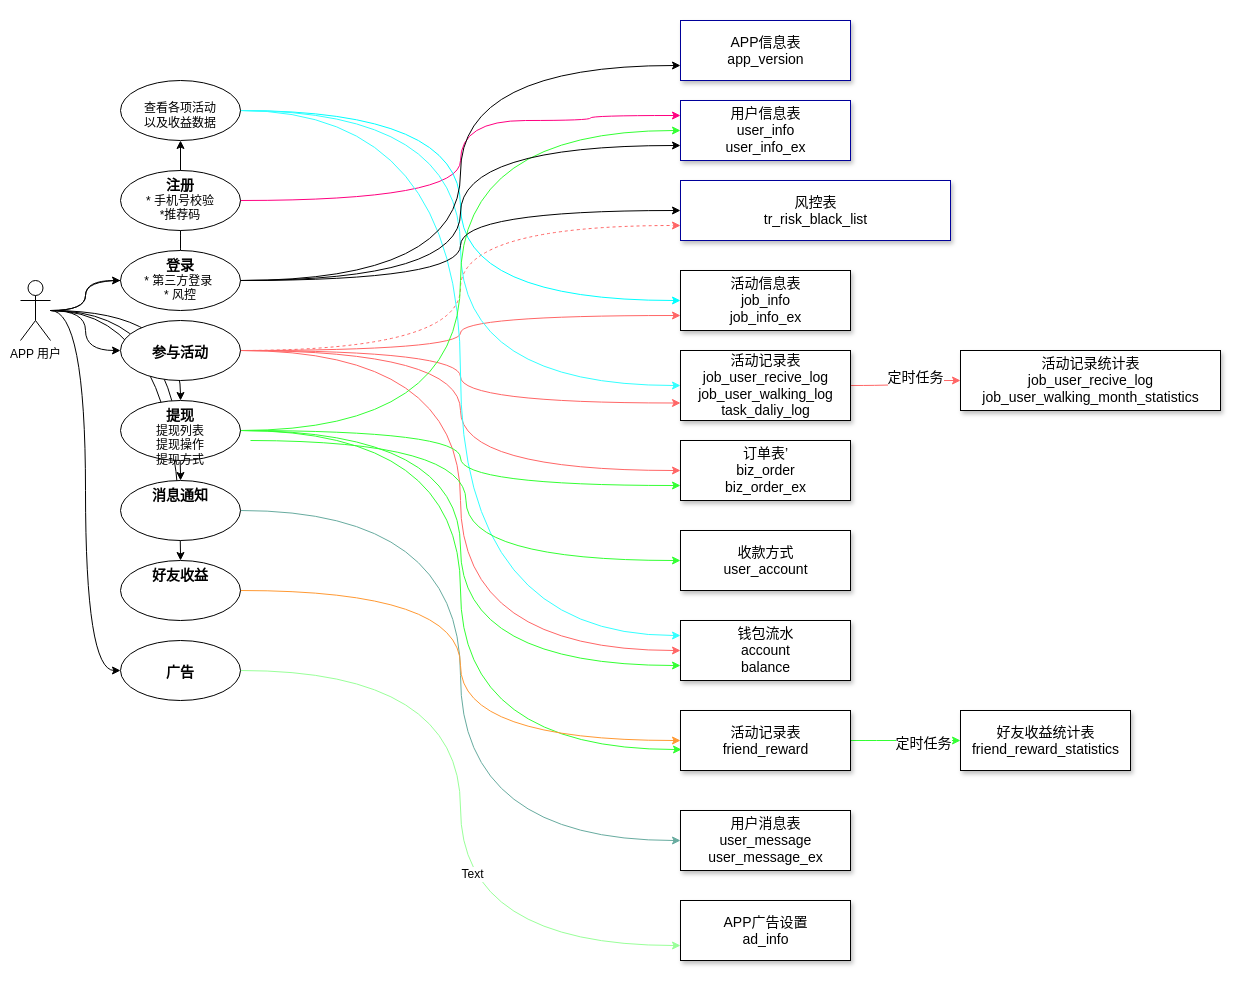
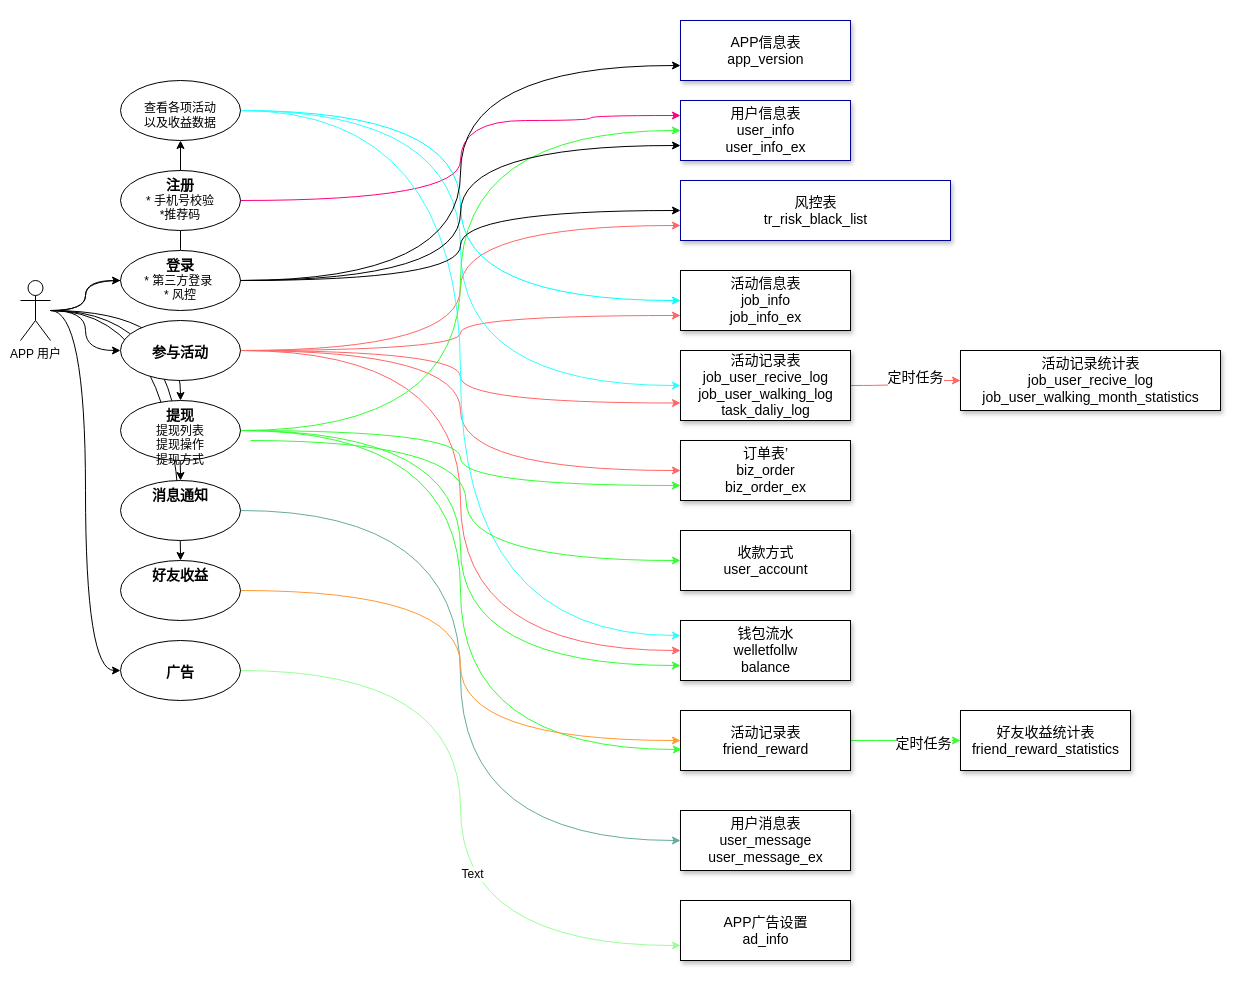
(558, 232) -> (558, 232)
(766, 651) -> (766, 651)
